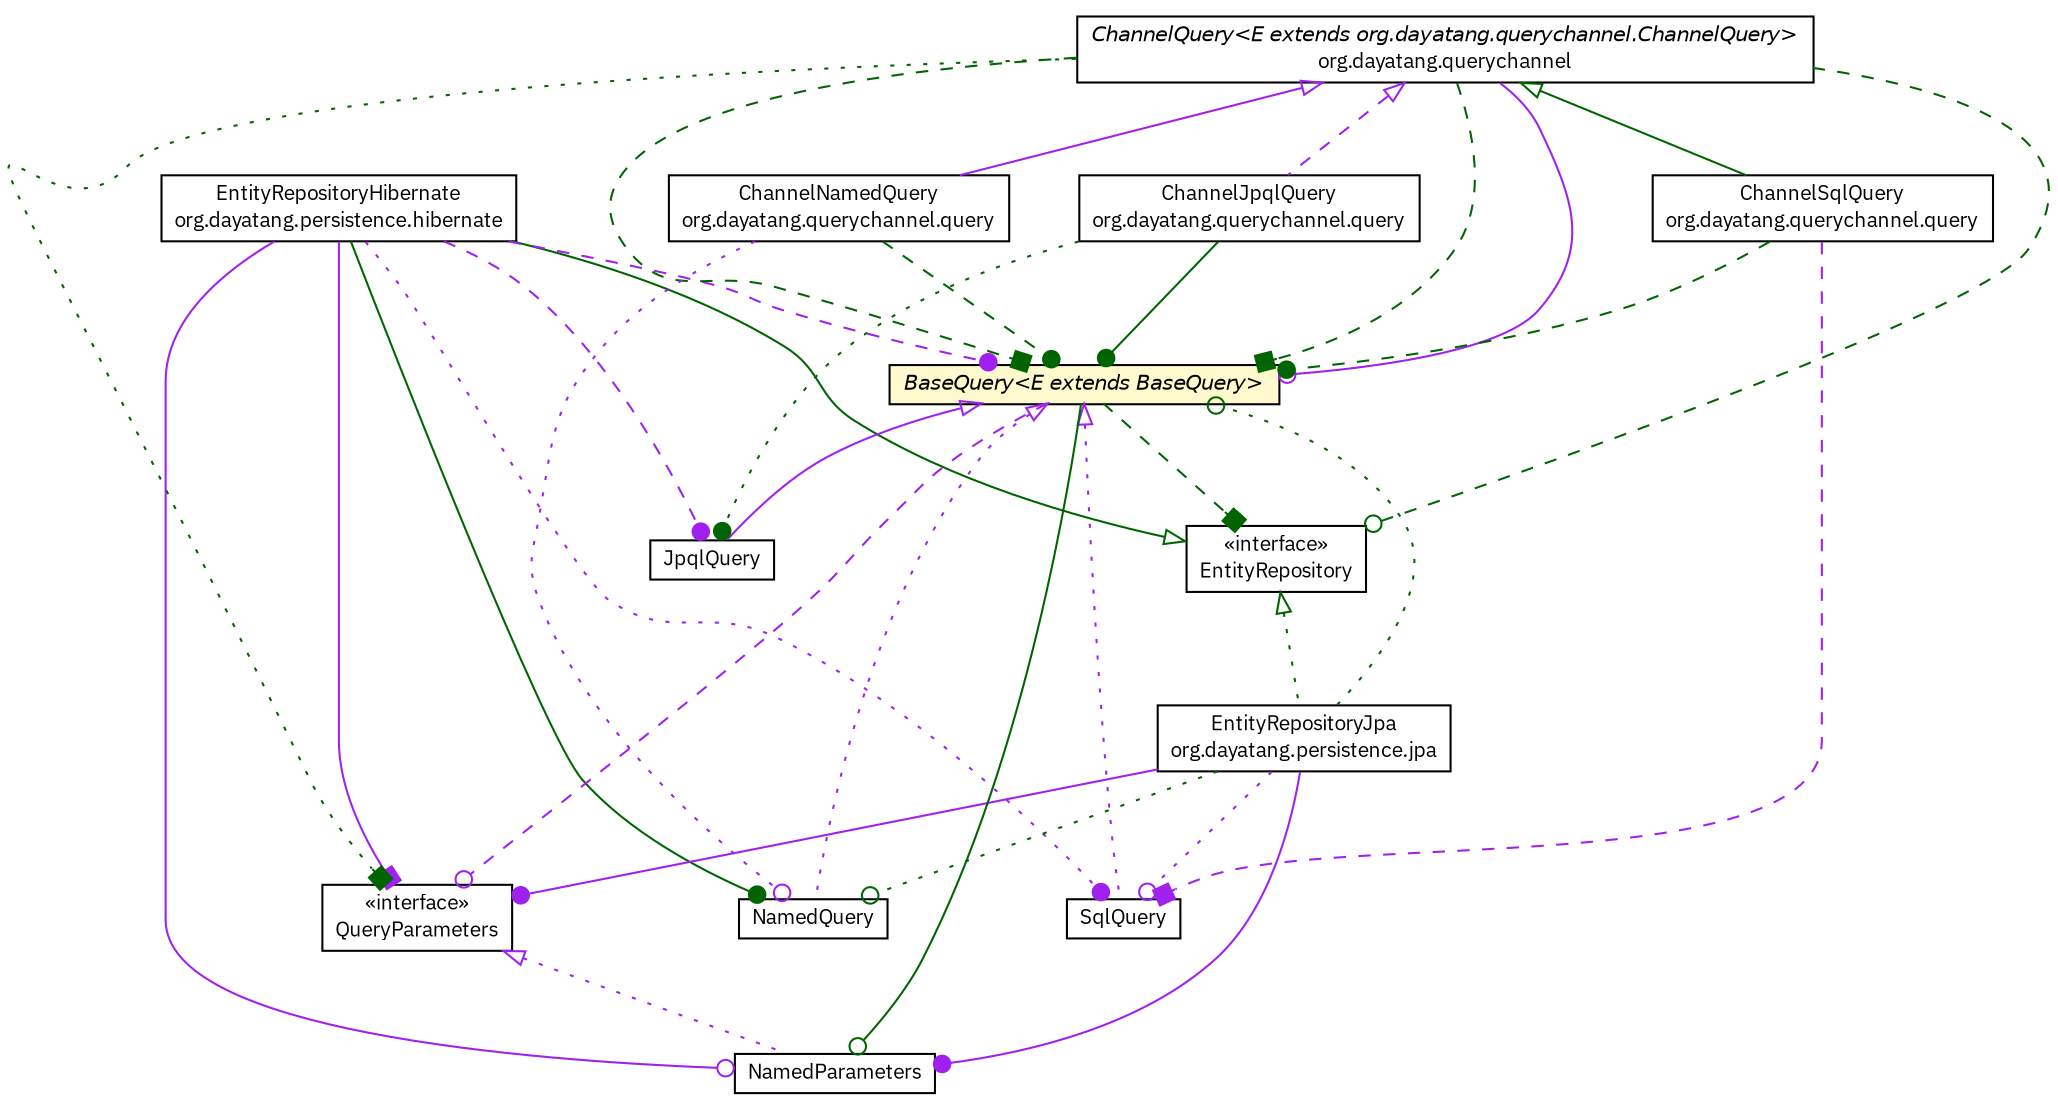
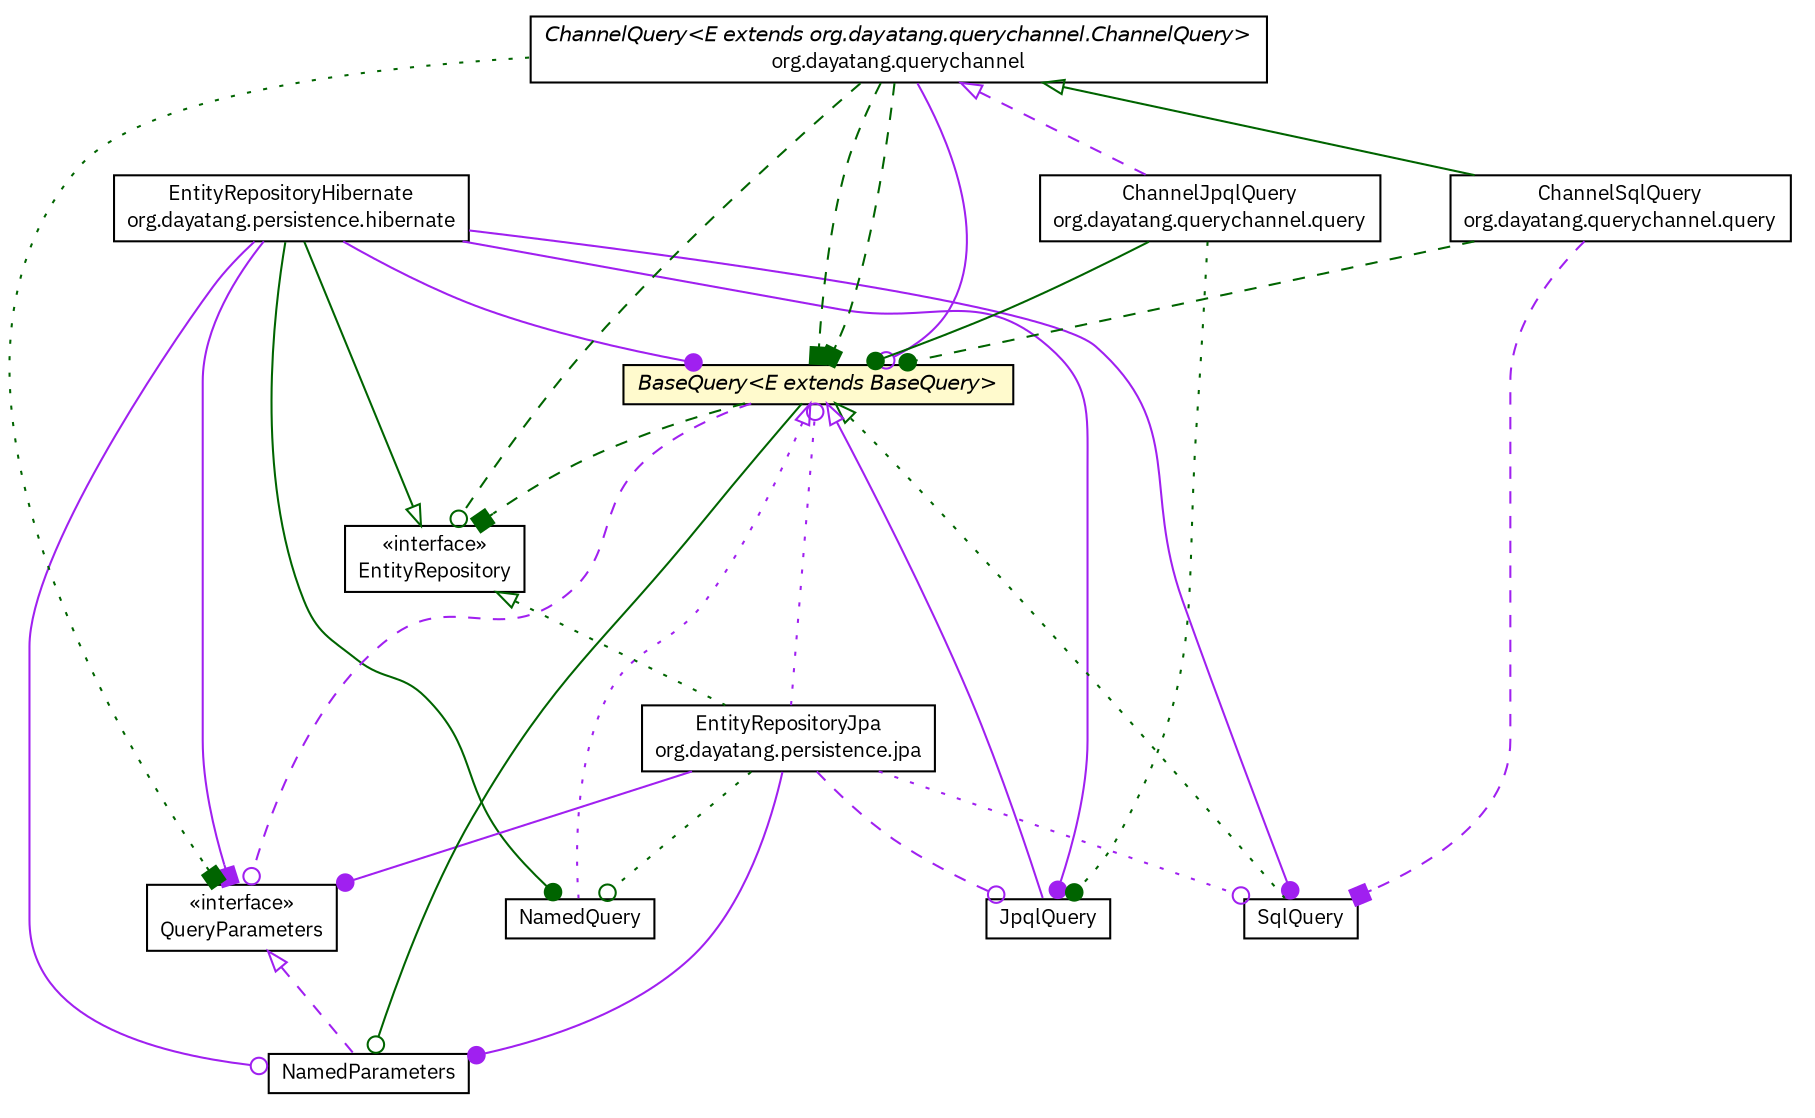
(838, 208) -> none
(746, 296) -> (509, 317)
(583, 344) -> (1051, 349)
(1406, 528) -> (803, 563)
(677, 622) -> (1095, 346)
(1098, 662) -> (1071, 655)
none -> (896, 841)
(654, 1006) -> (317, 1010)
